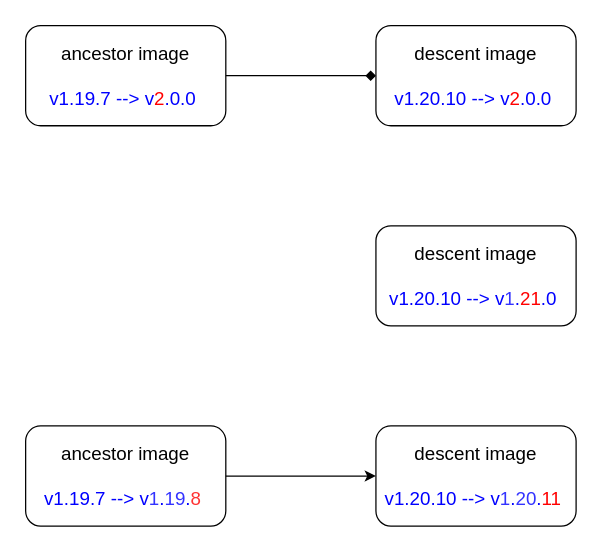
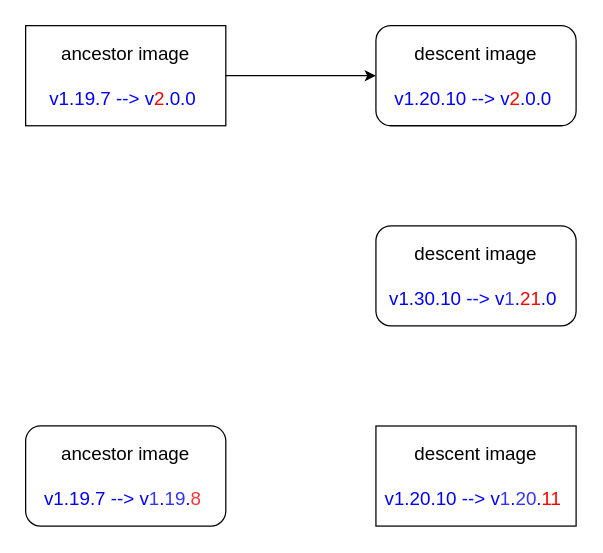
(126, 76) -> (126, 76)
(365, 76) -> (366, 76)
(476, 276) -> (476, 276)
(297, 476) -> none
(476, 476) -> (476, 476)
